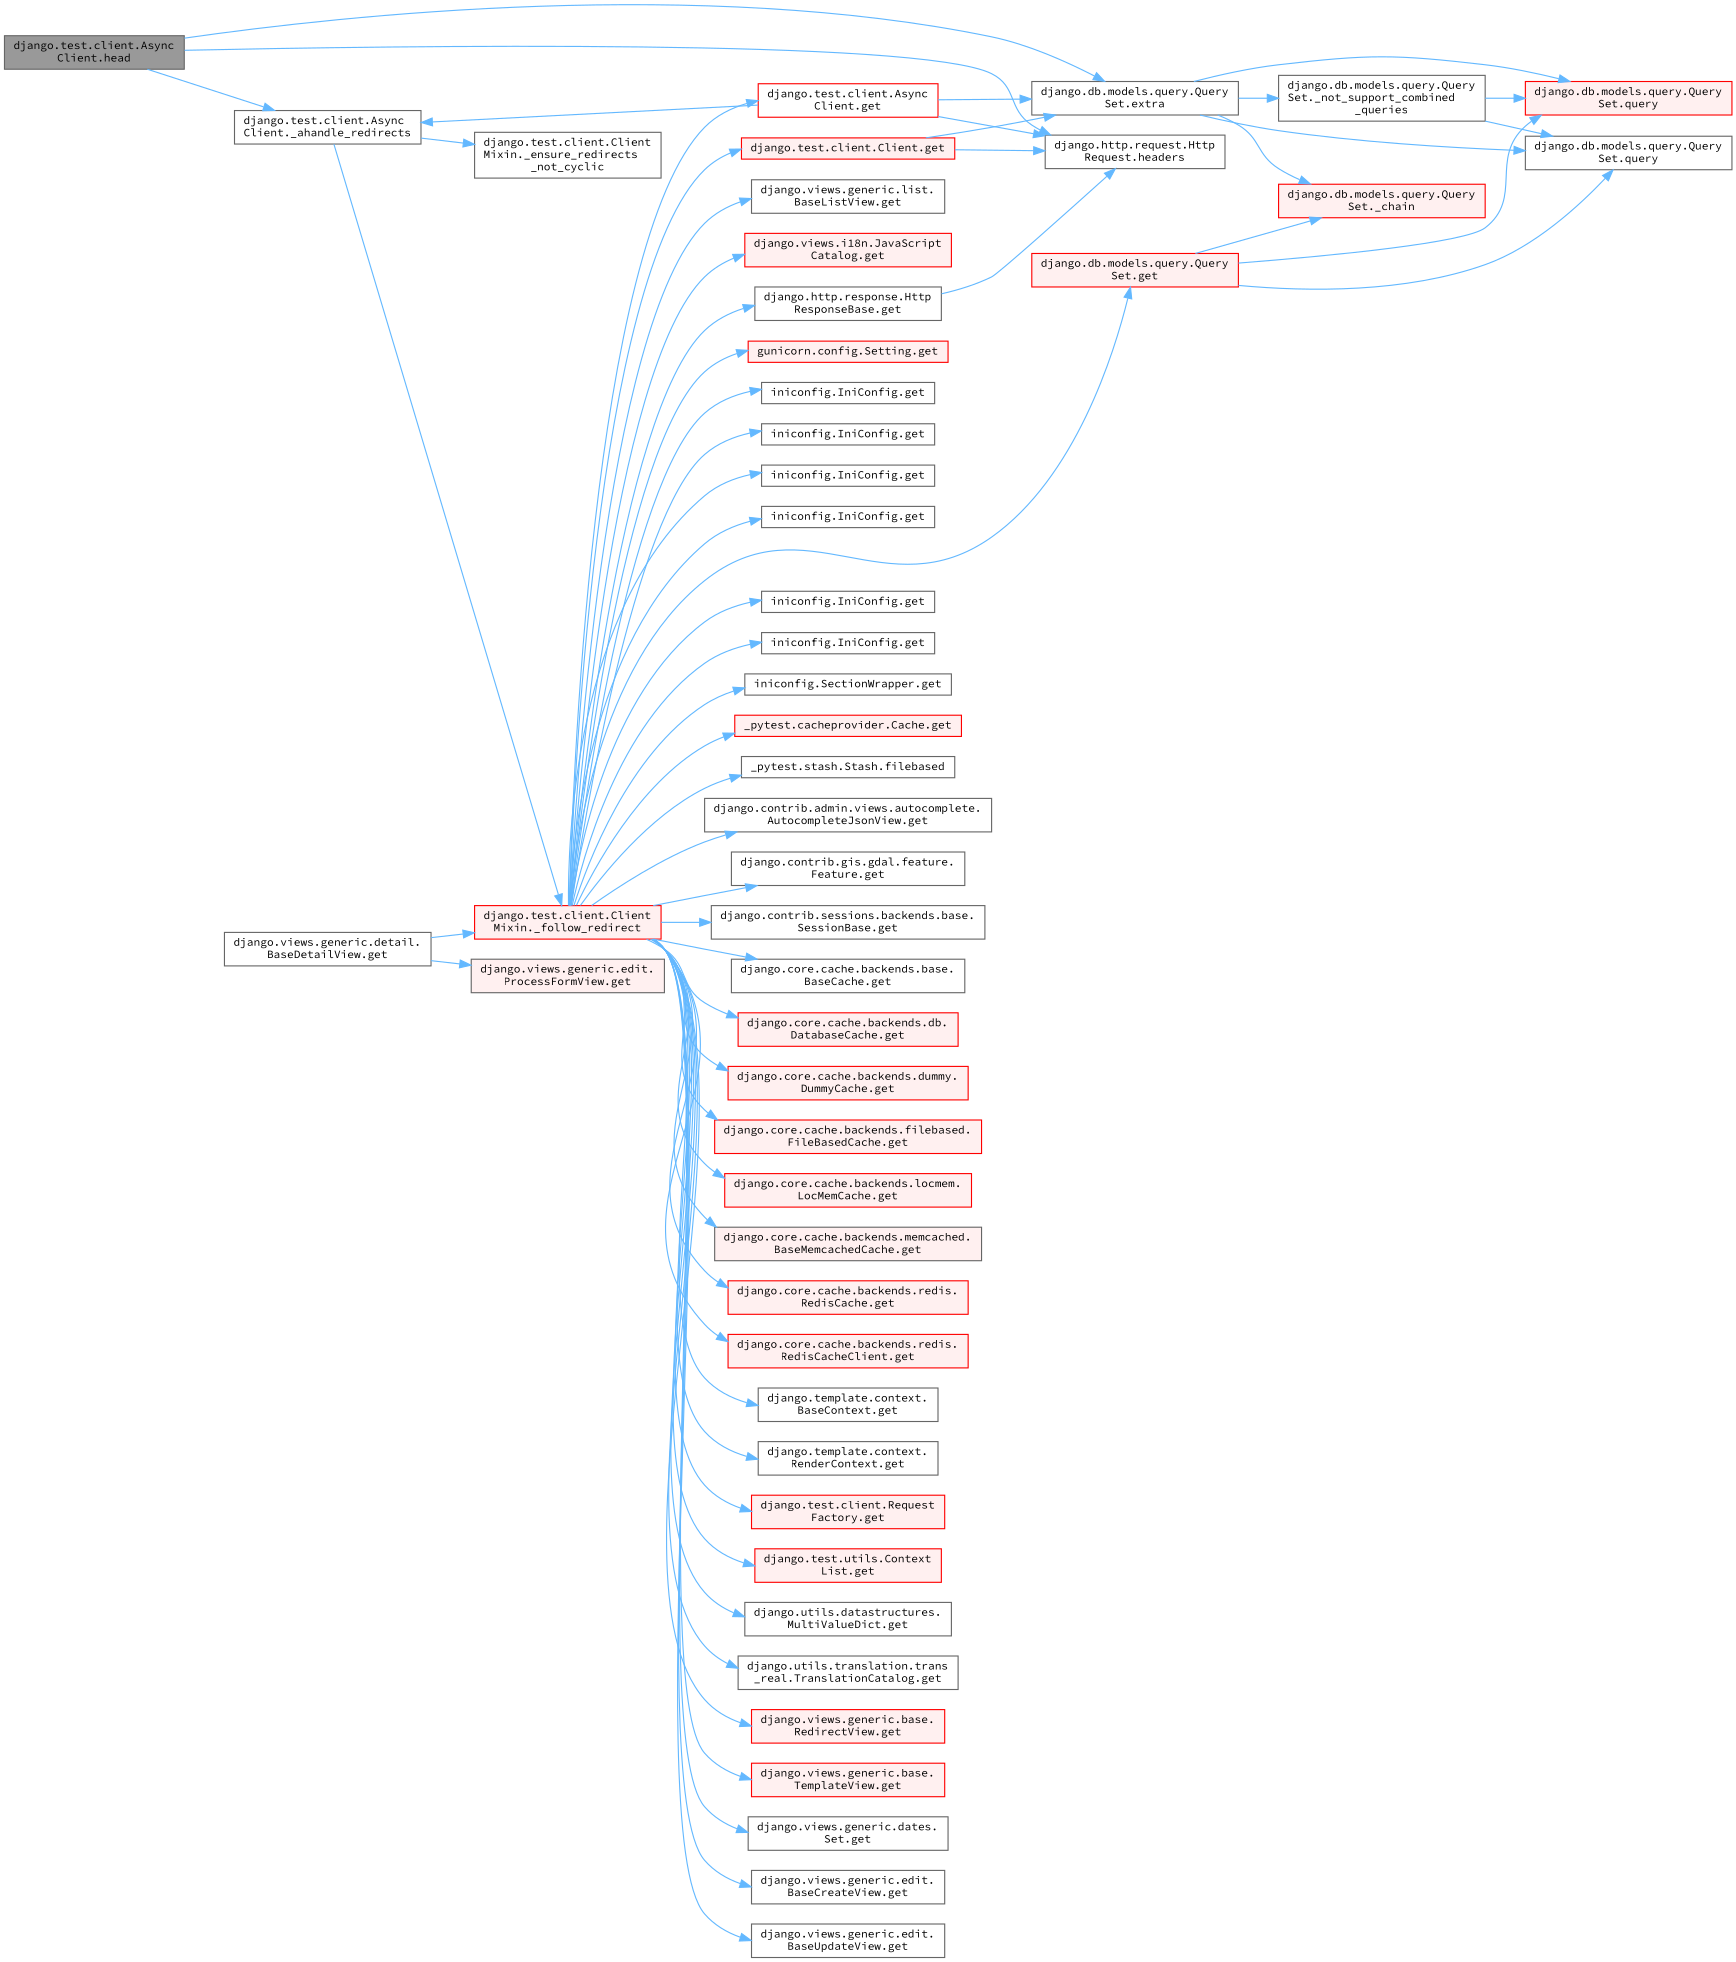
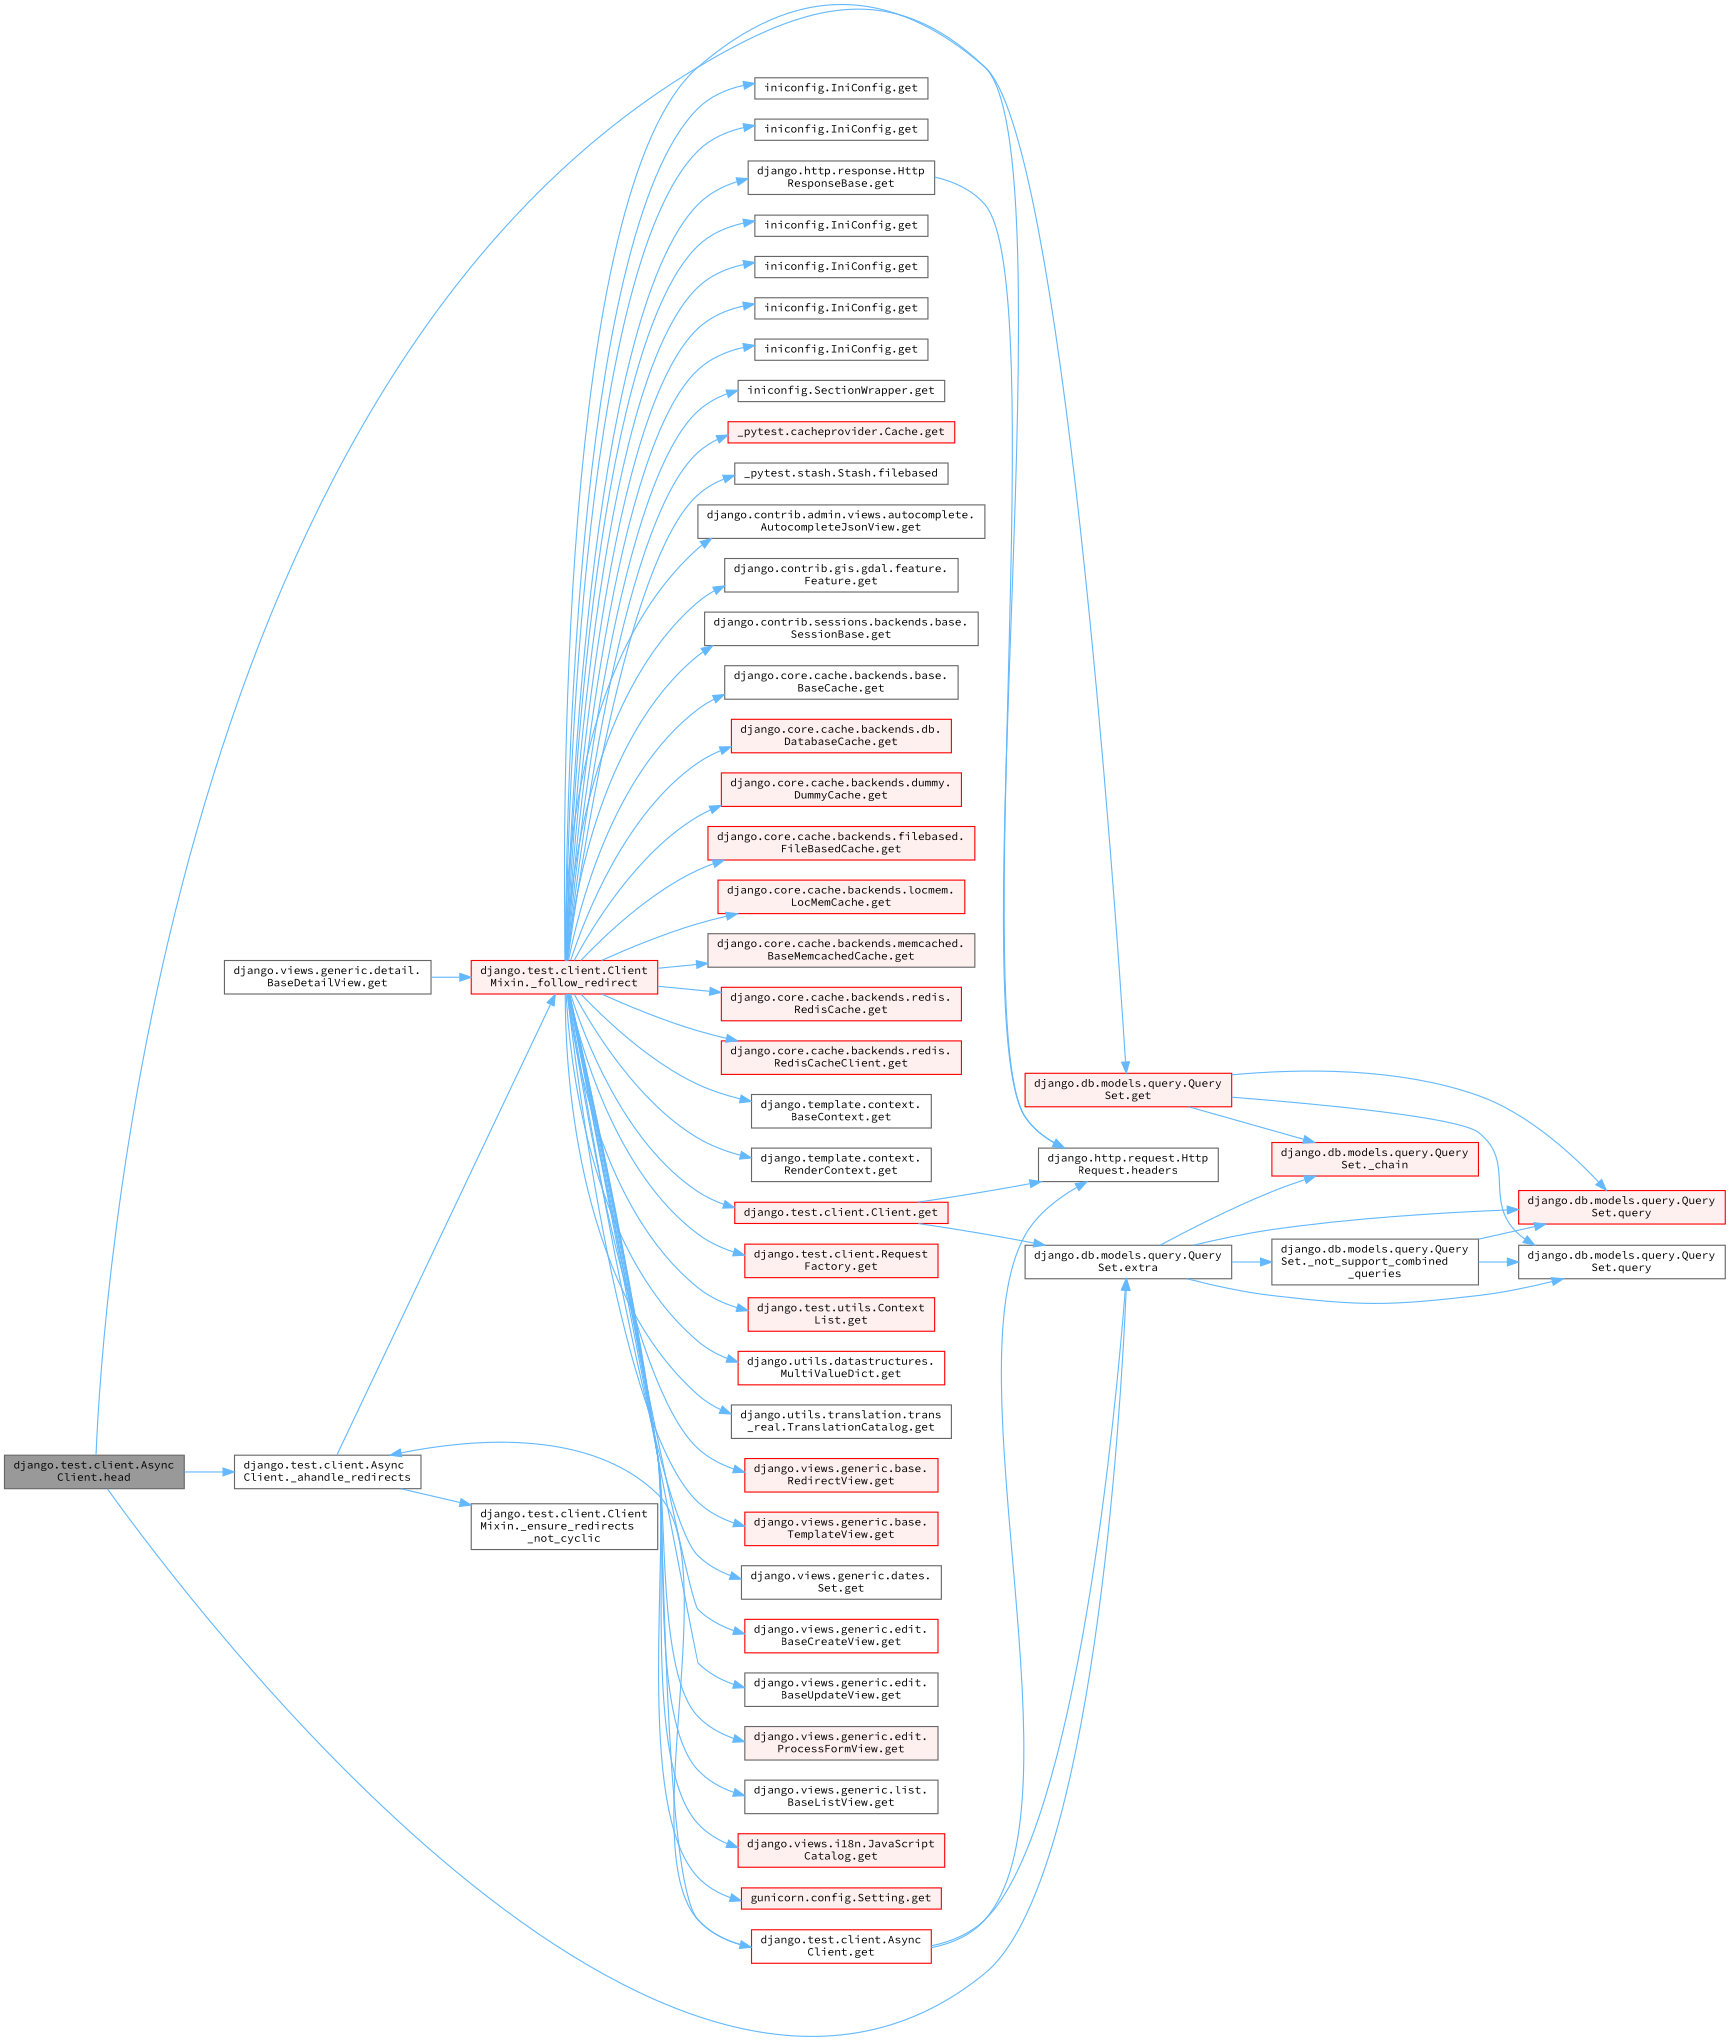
(445, 962) -> (643, 1377)
(848, 1619) -> (841, 1368)
(848, 1887) -> (841, 1636)
